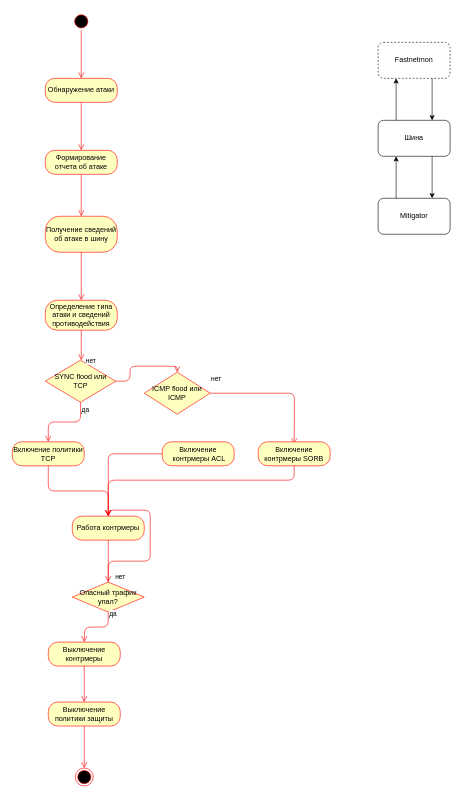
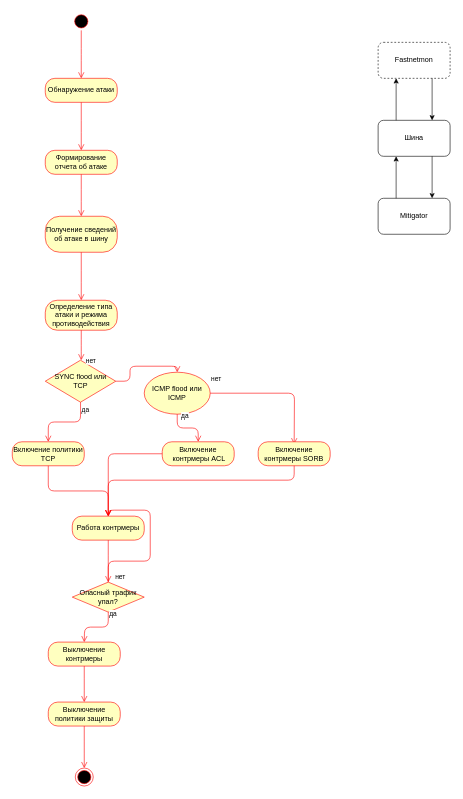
(81, 315) -> (81, 315)
(177, 393) -> (177, 393)
none -> (177, 423)
